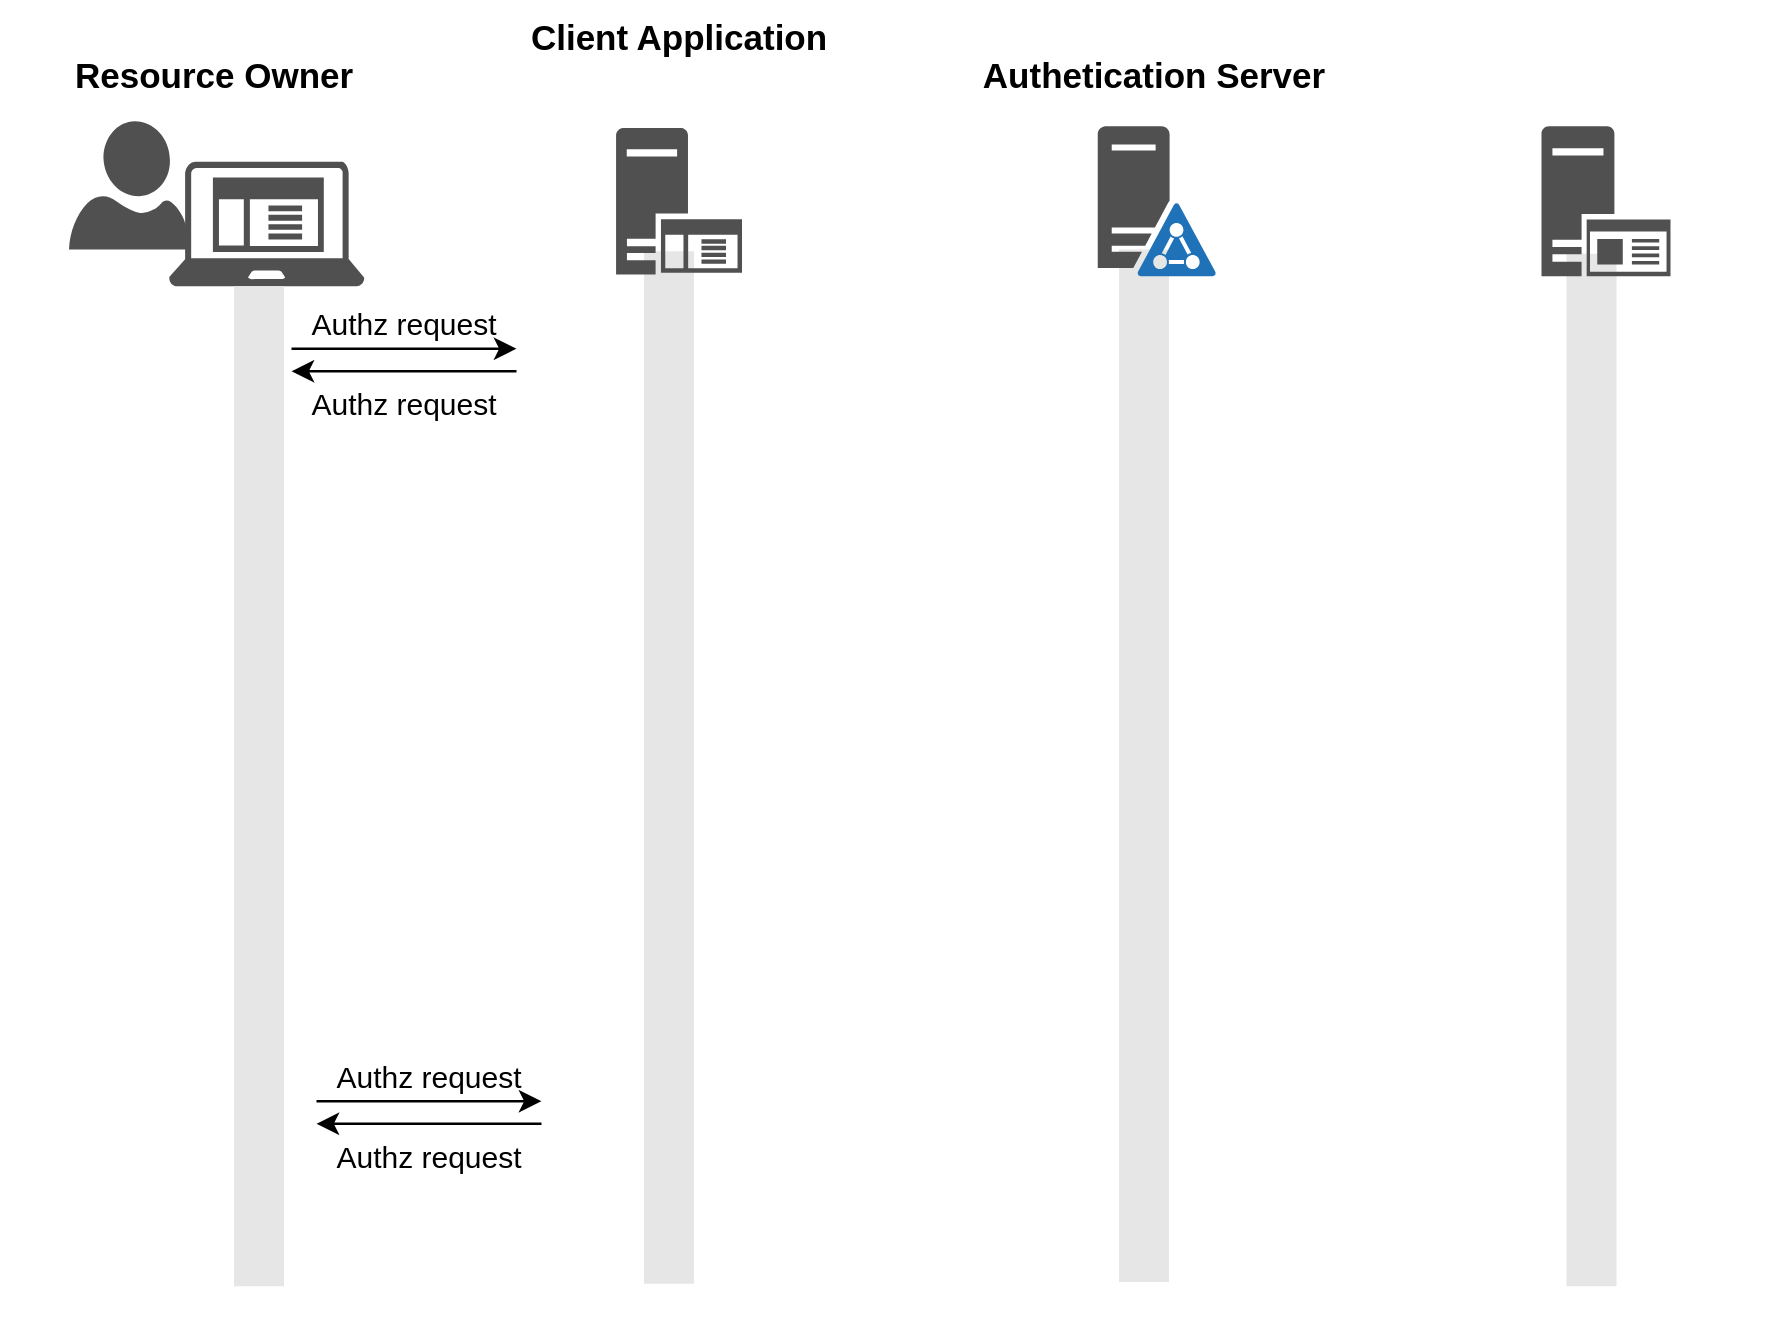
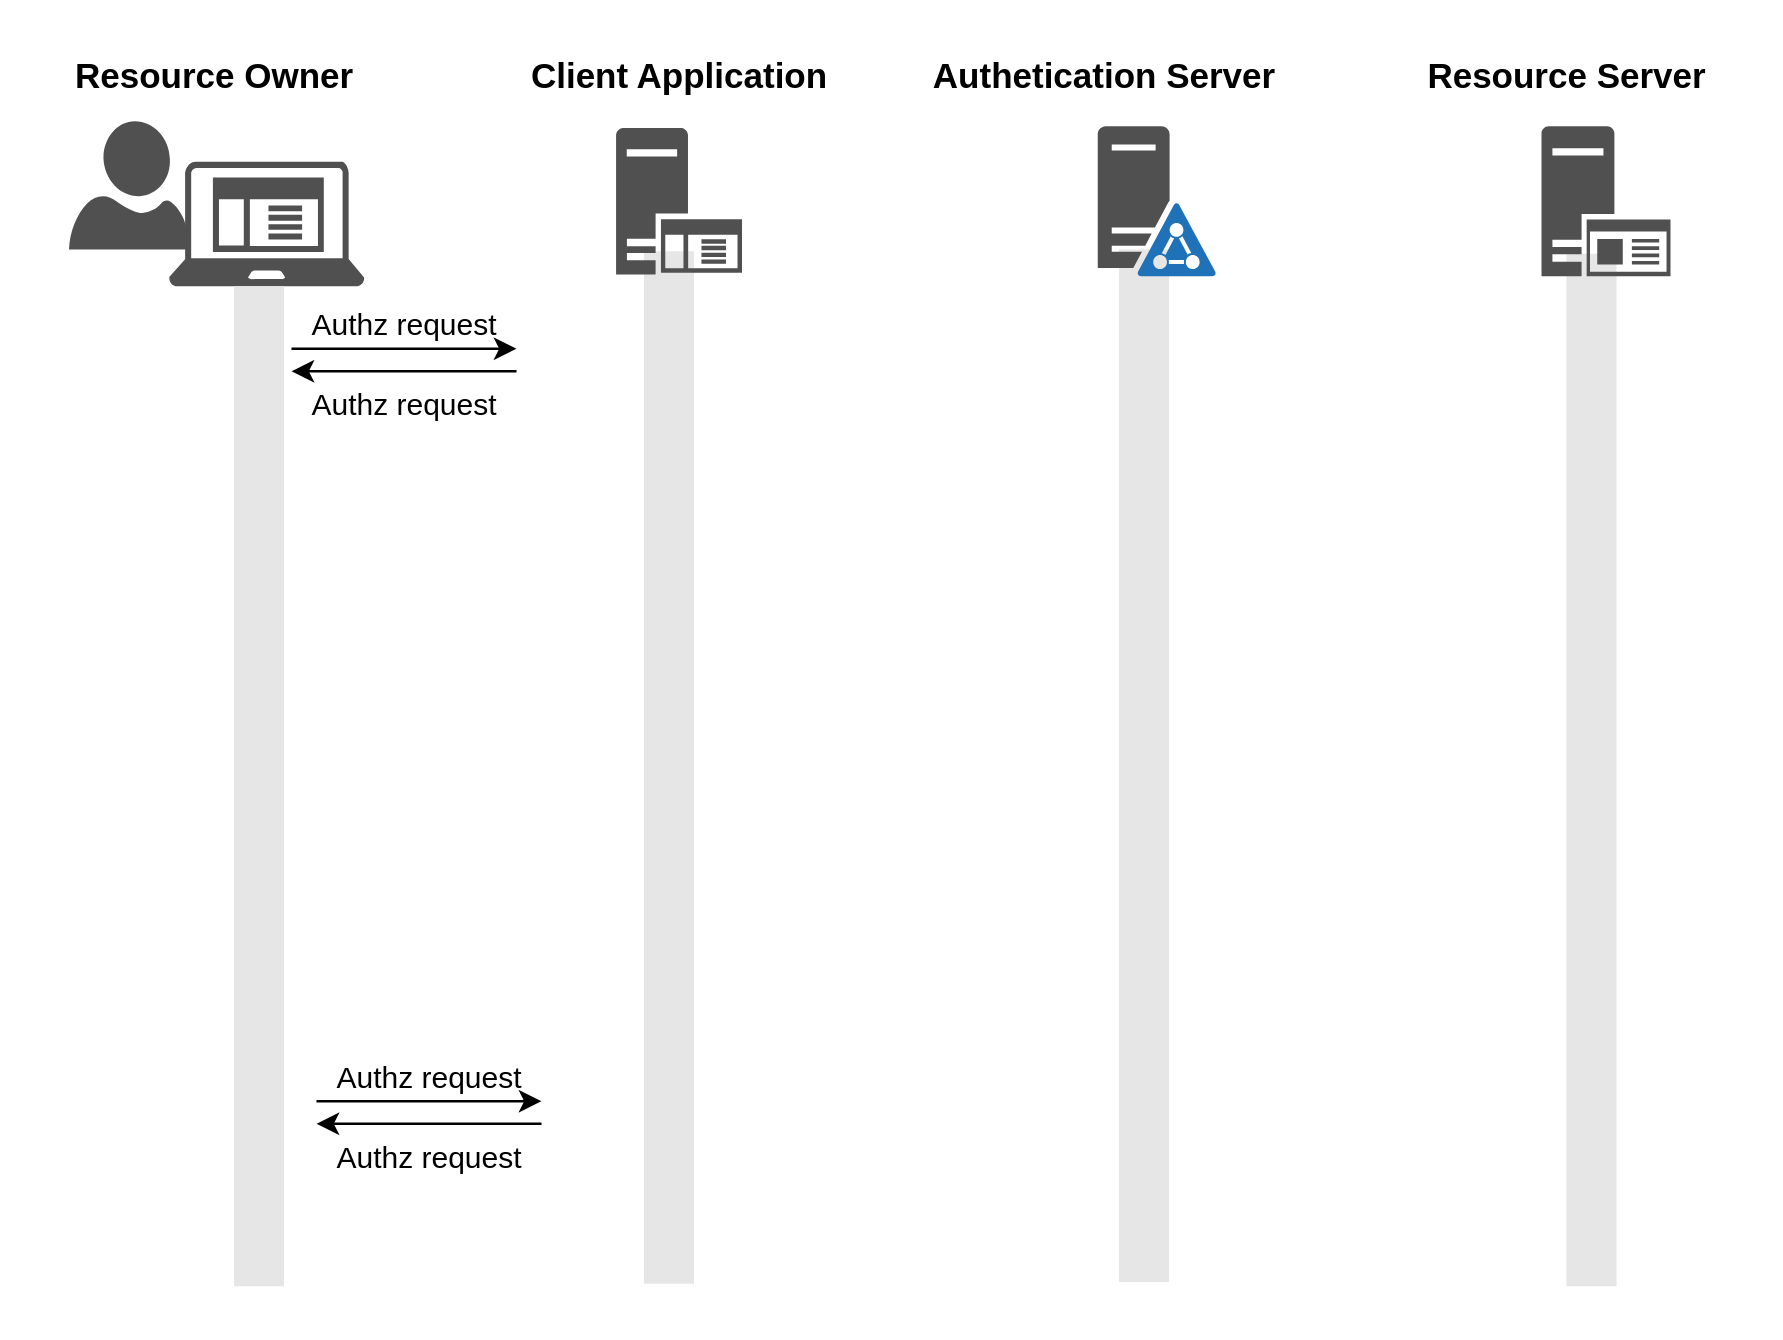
(679, 39) -> (679, 76)
(1154, 76) -> (1104, 76)
none -> (1566, 76)
